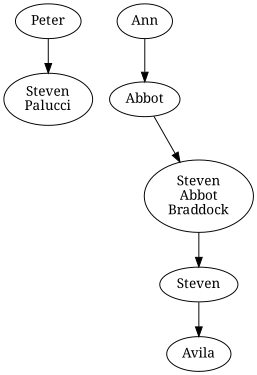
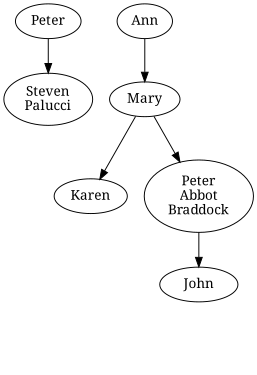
(145, 99) -> (145, 99)
none -> (91, 196)
(199, 196) -> (199, 196)
(199, 285) -> (199, 285)
(199, 354) -> none
